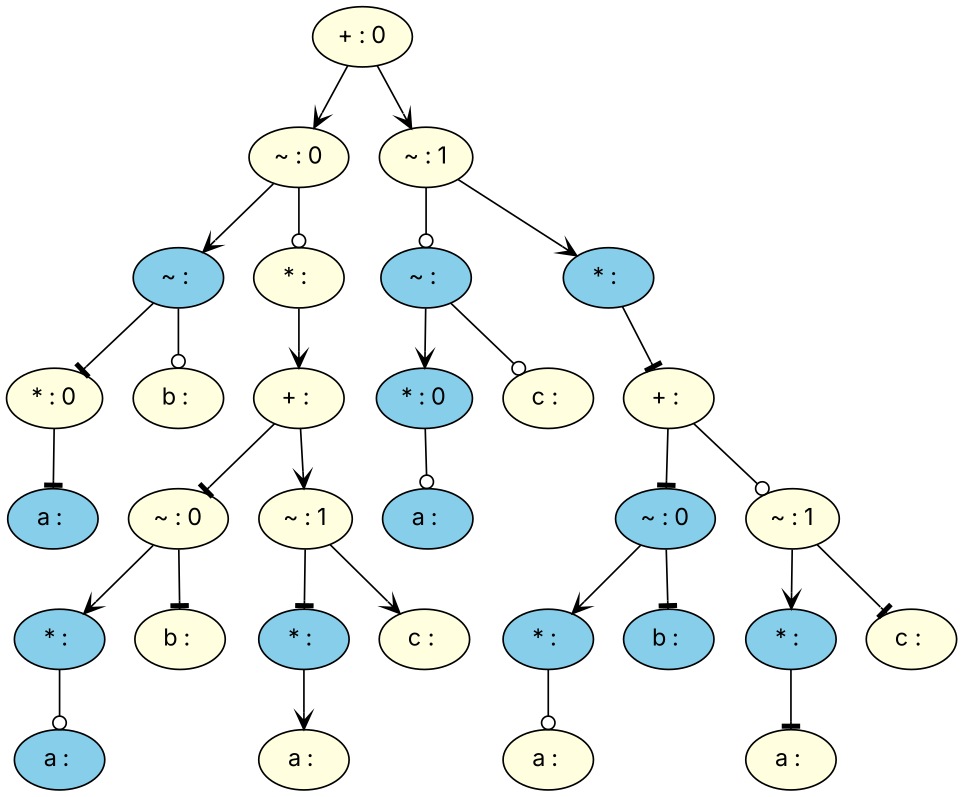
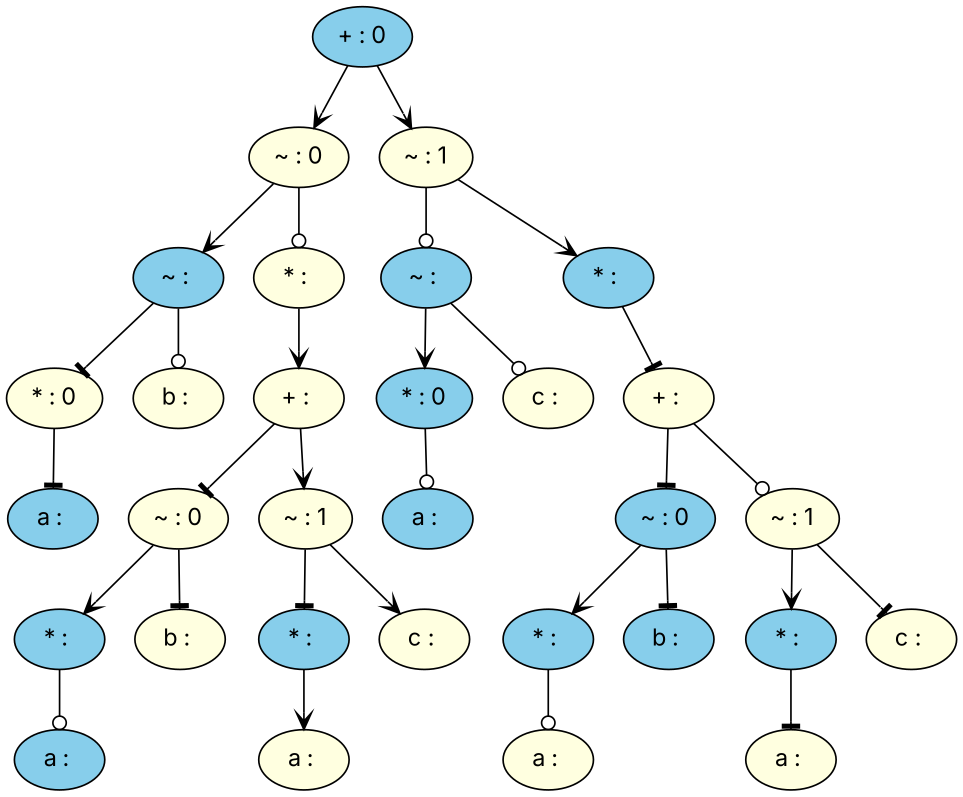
(363, 37) -> (363, 37)
